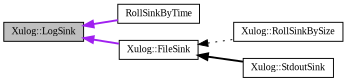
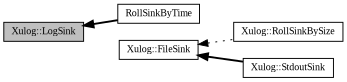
(106, 22) -> (106, 22)
(106, 42) -> none
